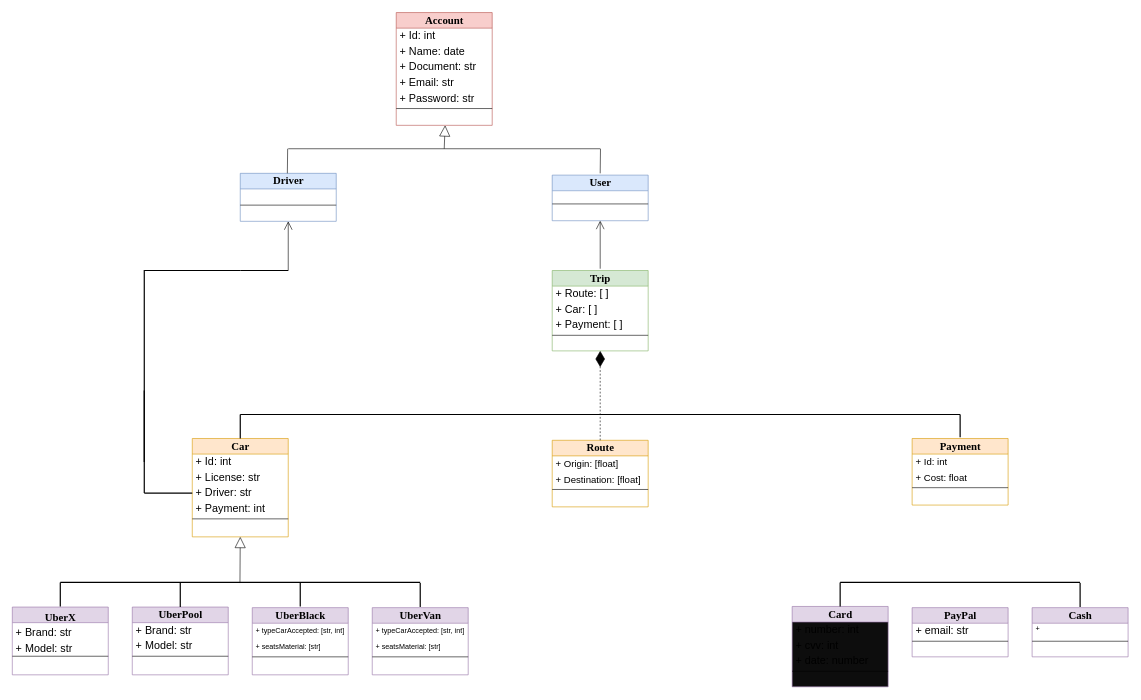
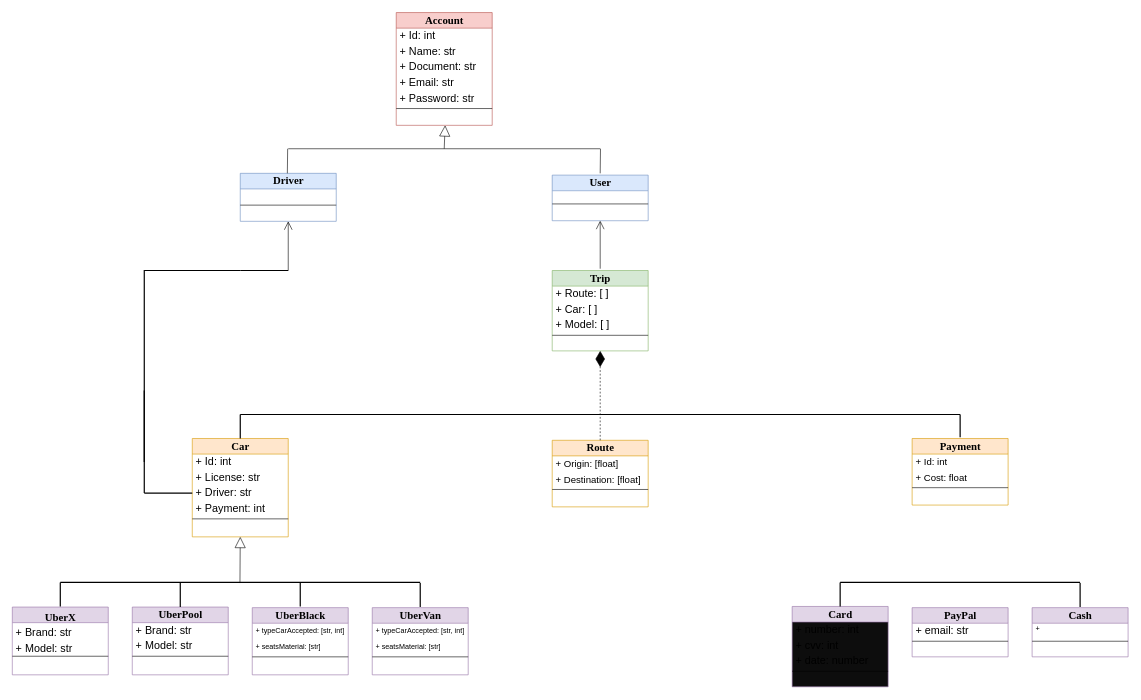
(432, 51) -> (429, 51)
(593, 325) -> (585, 325)
